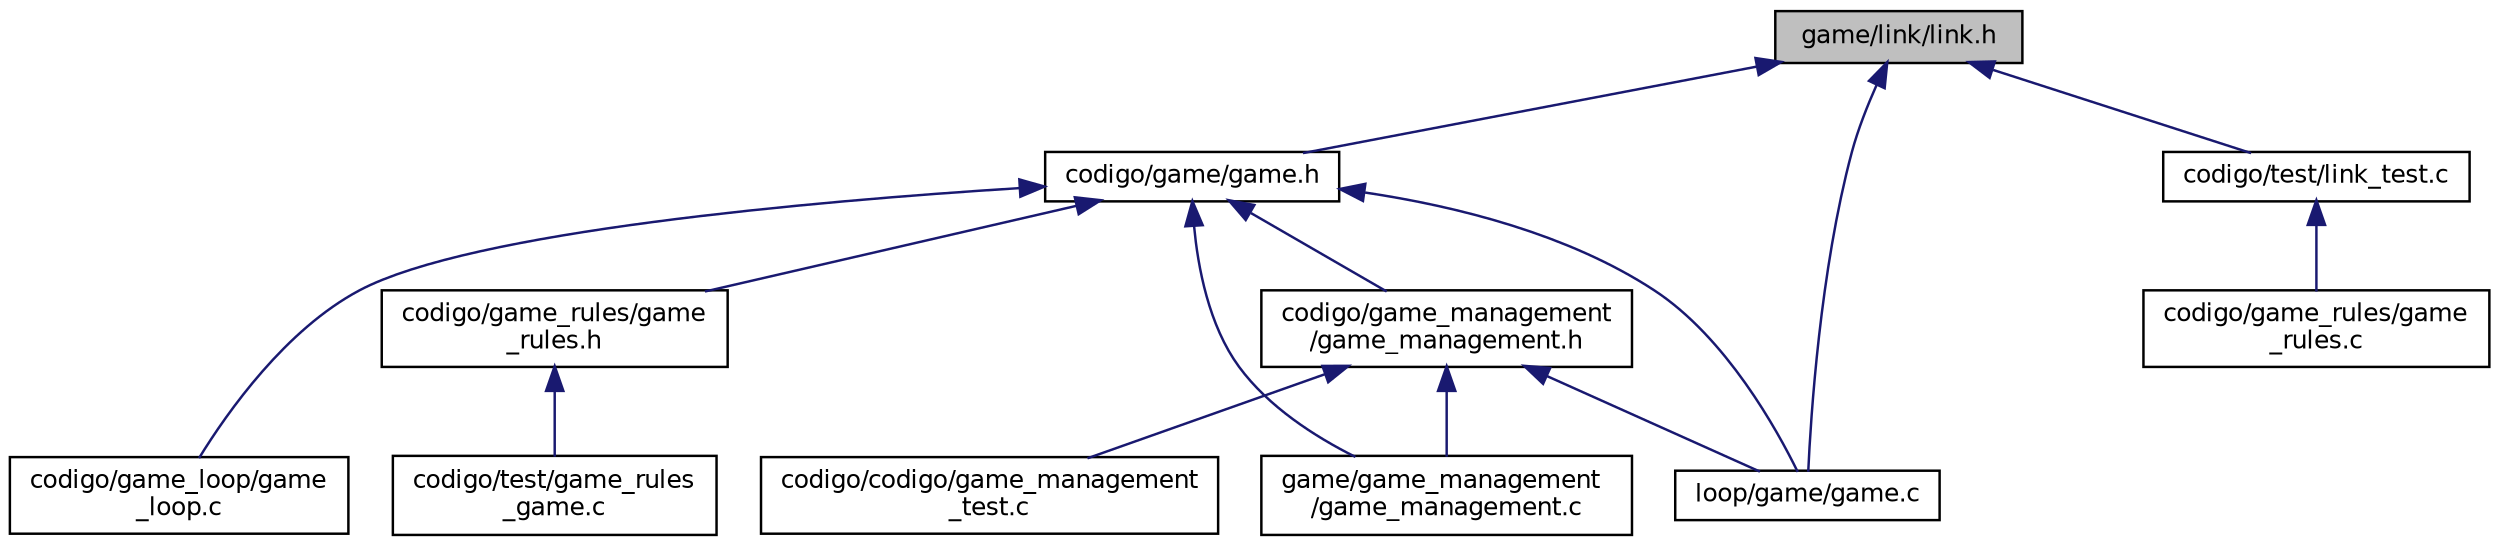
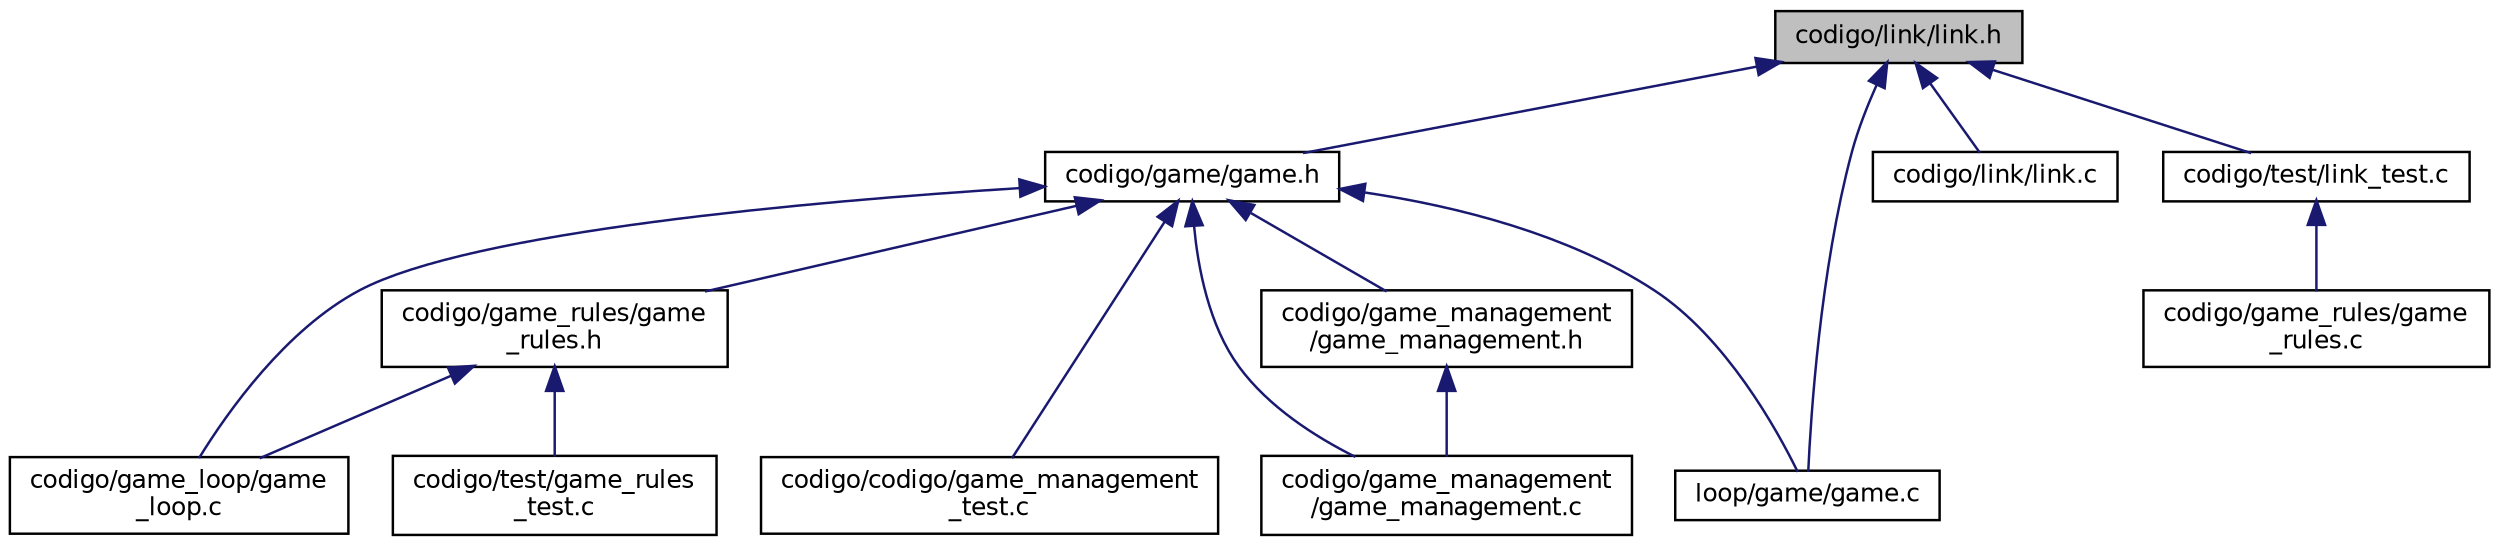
(1899, 37) -> (1899, 37)
none -> (1995, 177)
(1206, 416) -> (1088, 340)
none -> (355, 417)
(1653, 424) -> none
(555, 495) -> (555, 495)
(1447, 495) -> (1447, 495)
